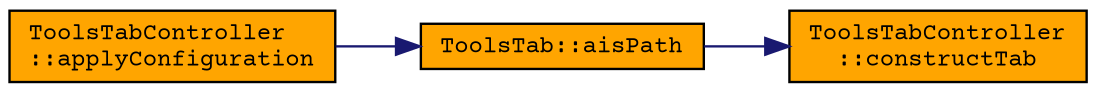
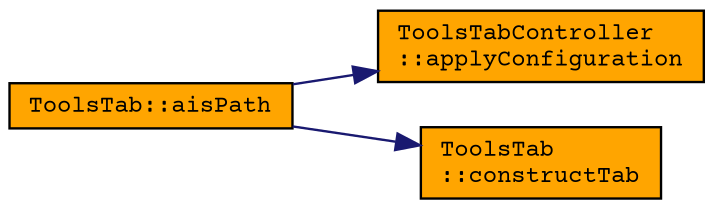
(366, 46) -> (323, 80)
(938, 46) -> (541, 163)
